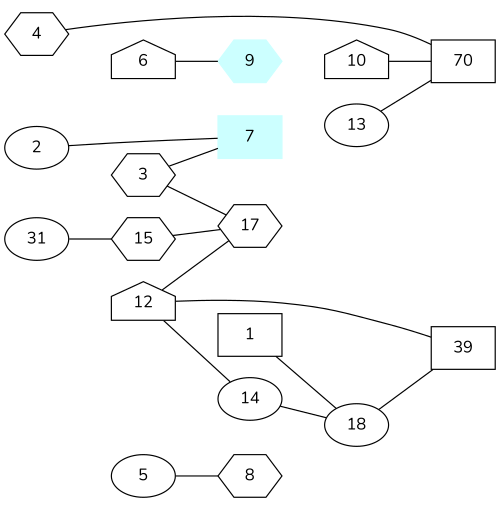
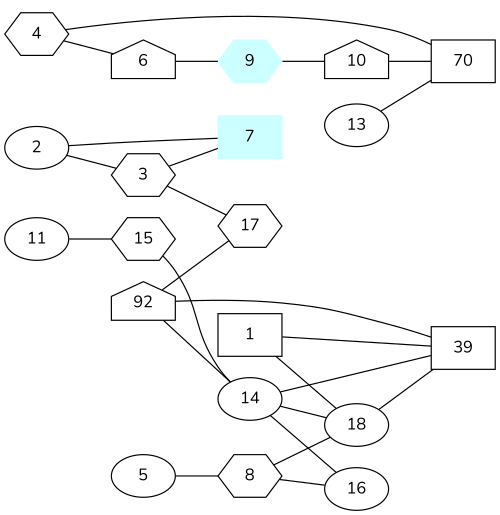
none -> (89, 47)
none -> (303, 61)
none -> (92, 162)
(197, 232) -> (197, 319)
(37, 239) -> (37, 239)
(143, 303) -> (143, 303)
none -> (357, 342)
none -> (356, 374)
none -> (301, 452)
none -> (357, 489)
